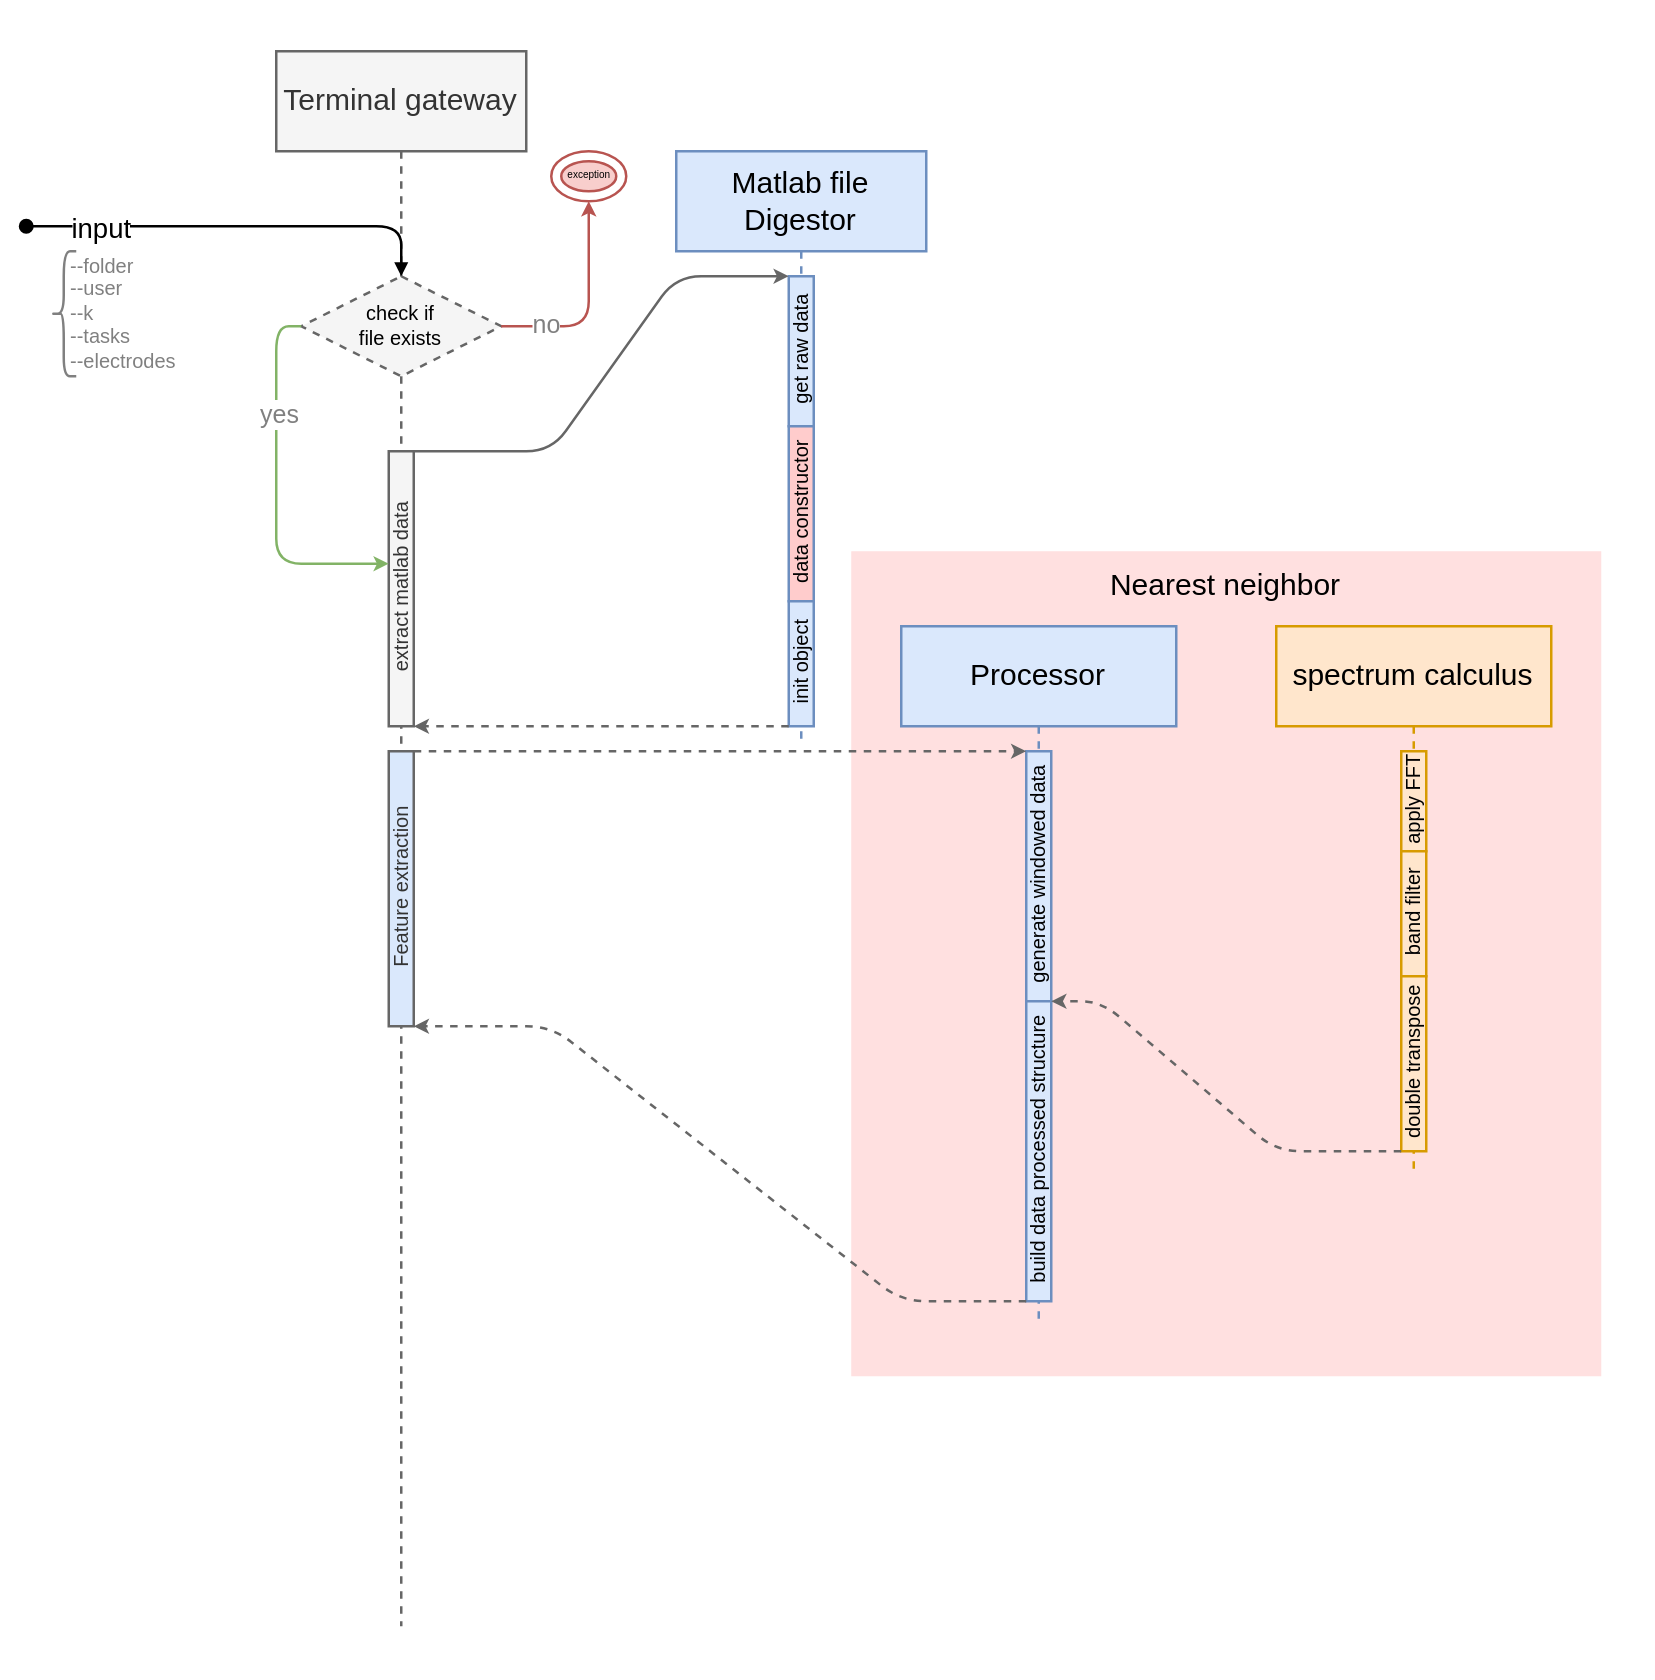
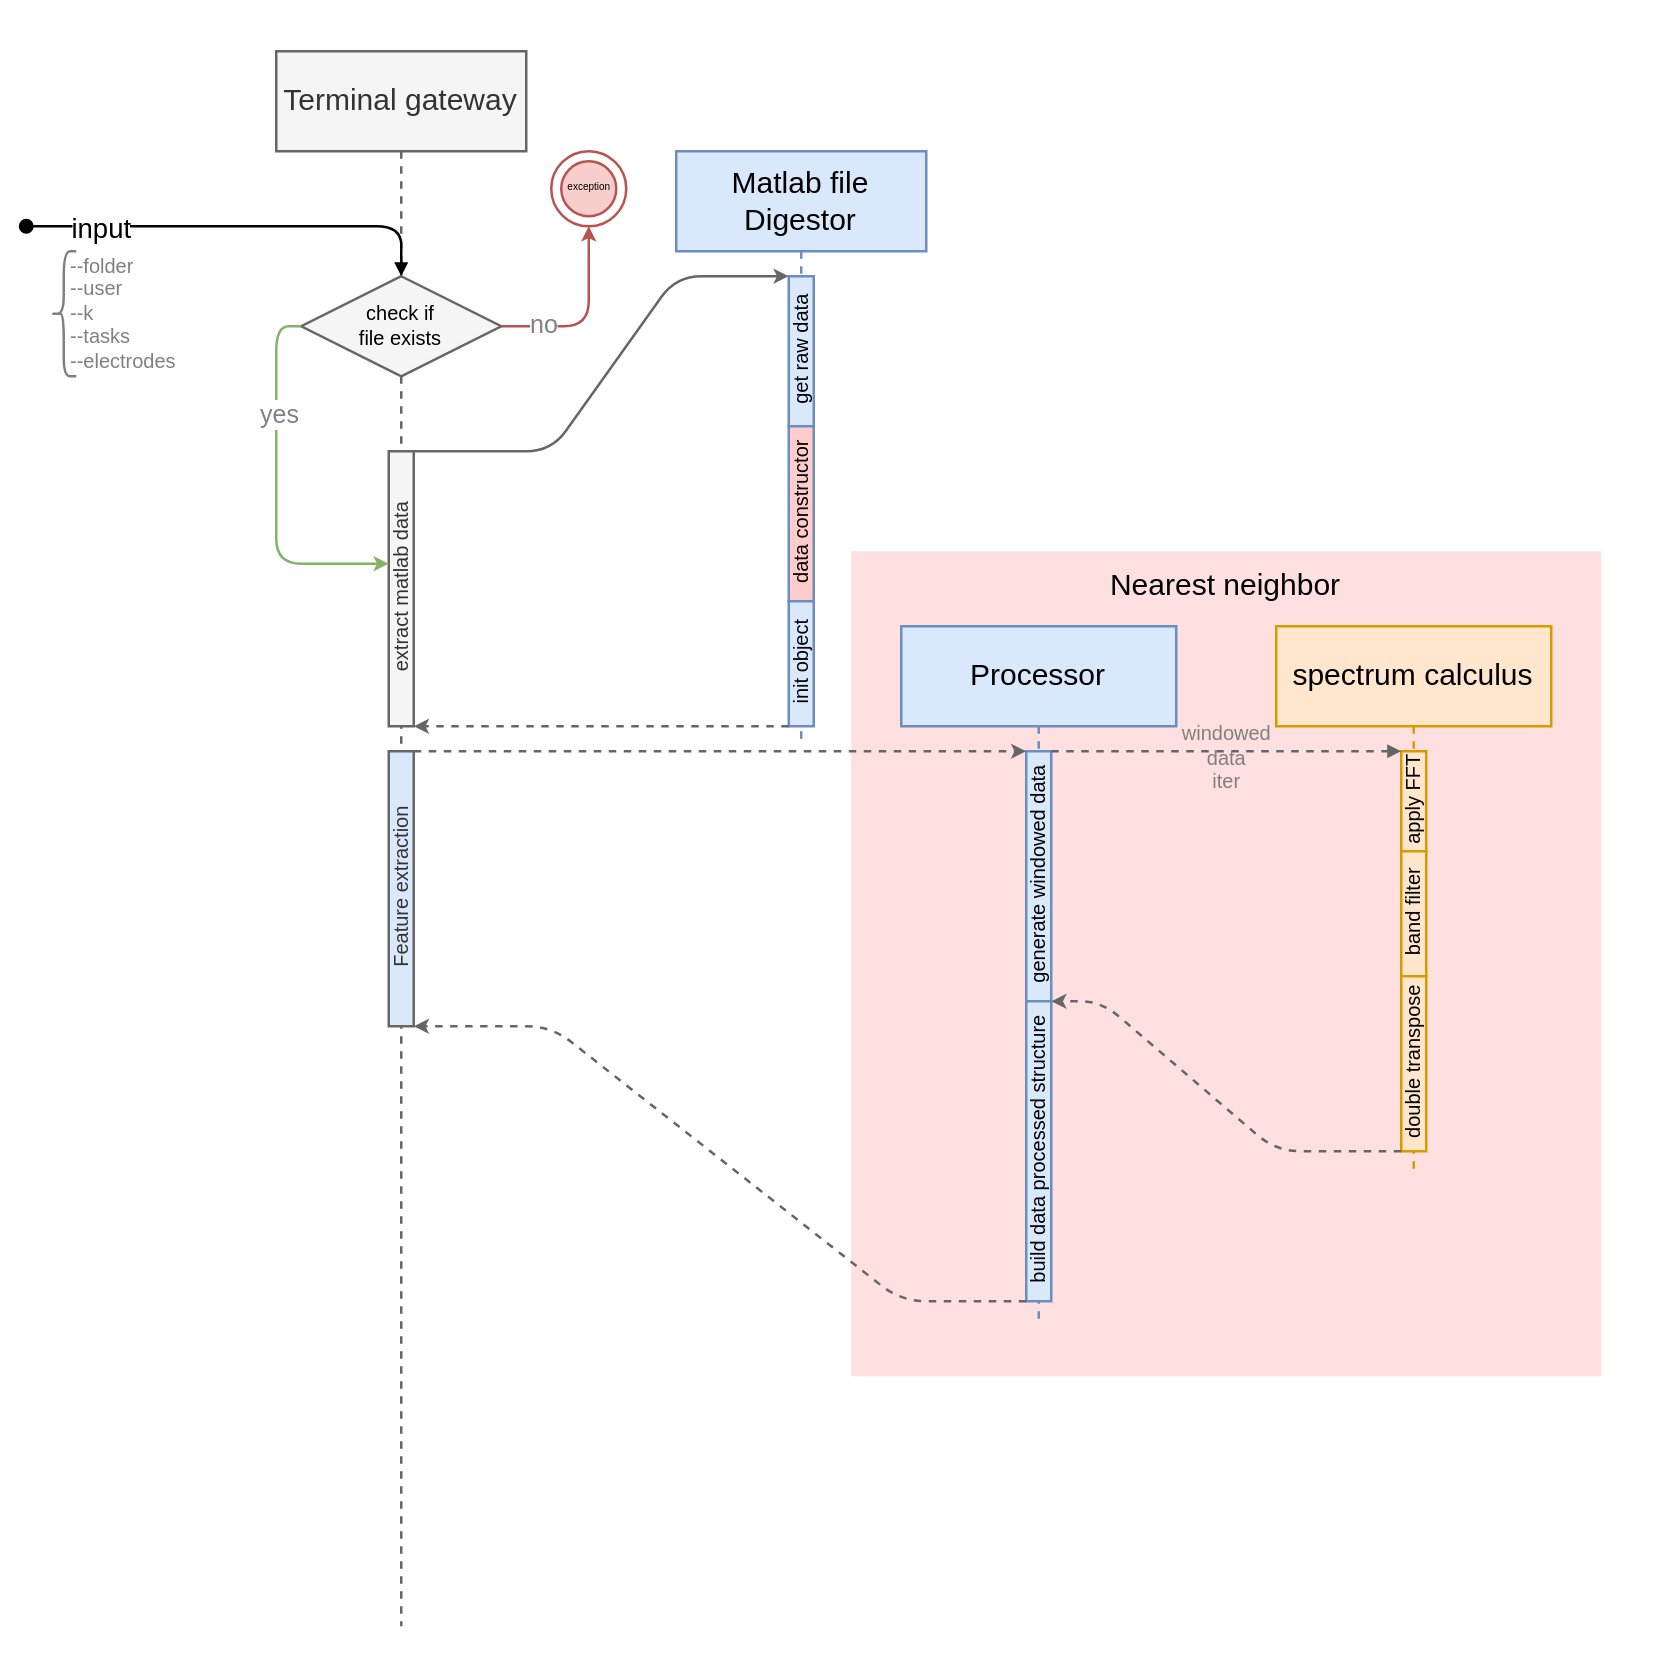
(589, 176) -> (589, 189)
(401, 326) -> (401, 326)
none -> (1219, 751)
